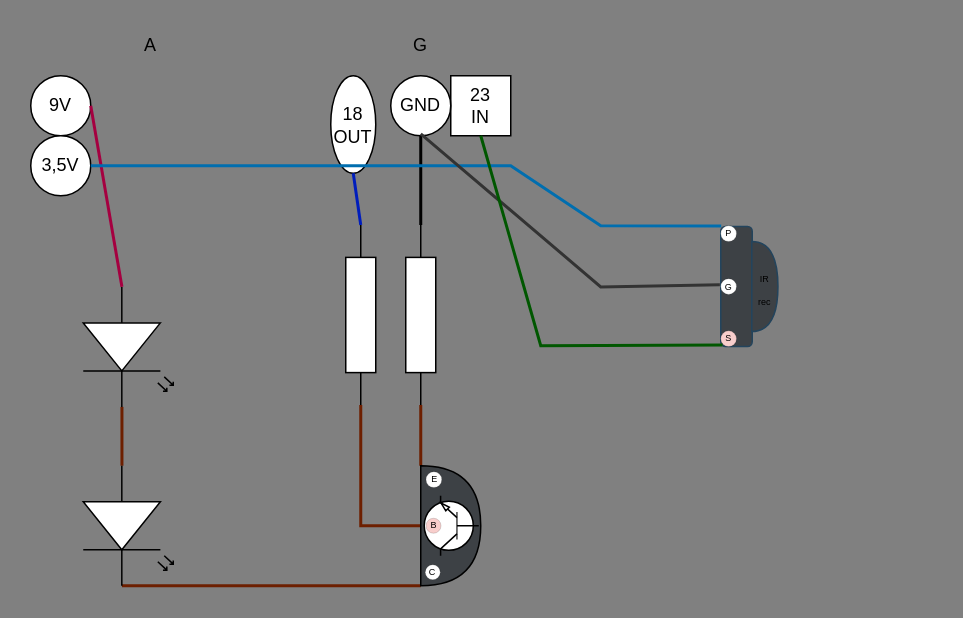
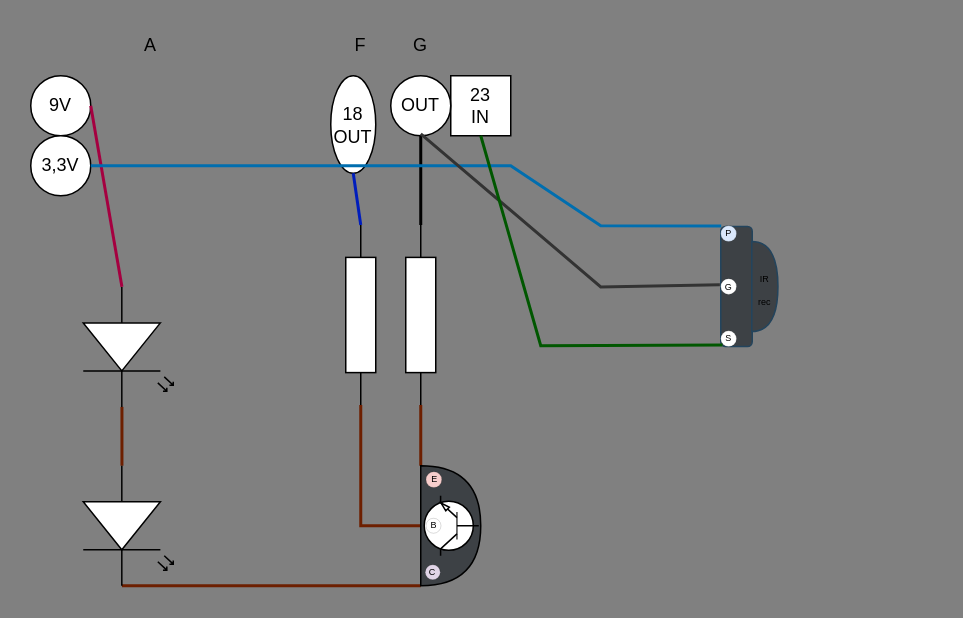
none -> (361, 46)
(421, 106) -> (421, 106)
(61, 166) -> (61, 166)
(729, 234) -> (729, 234)
(729, 339) -> (729, 339)
(434, 480) -> (434, 480)
(434, 526) -> (434, 526)
(433, 572) -> (433, 572)
